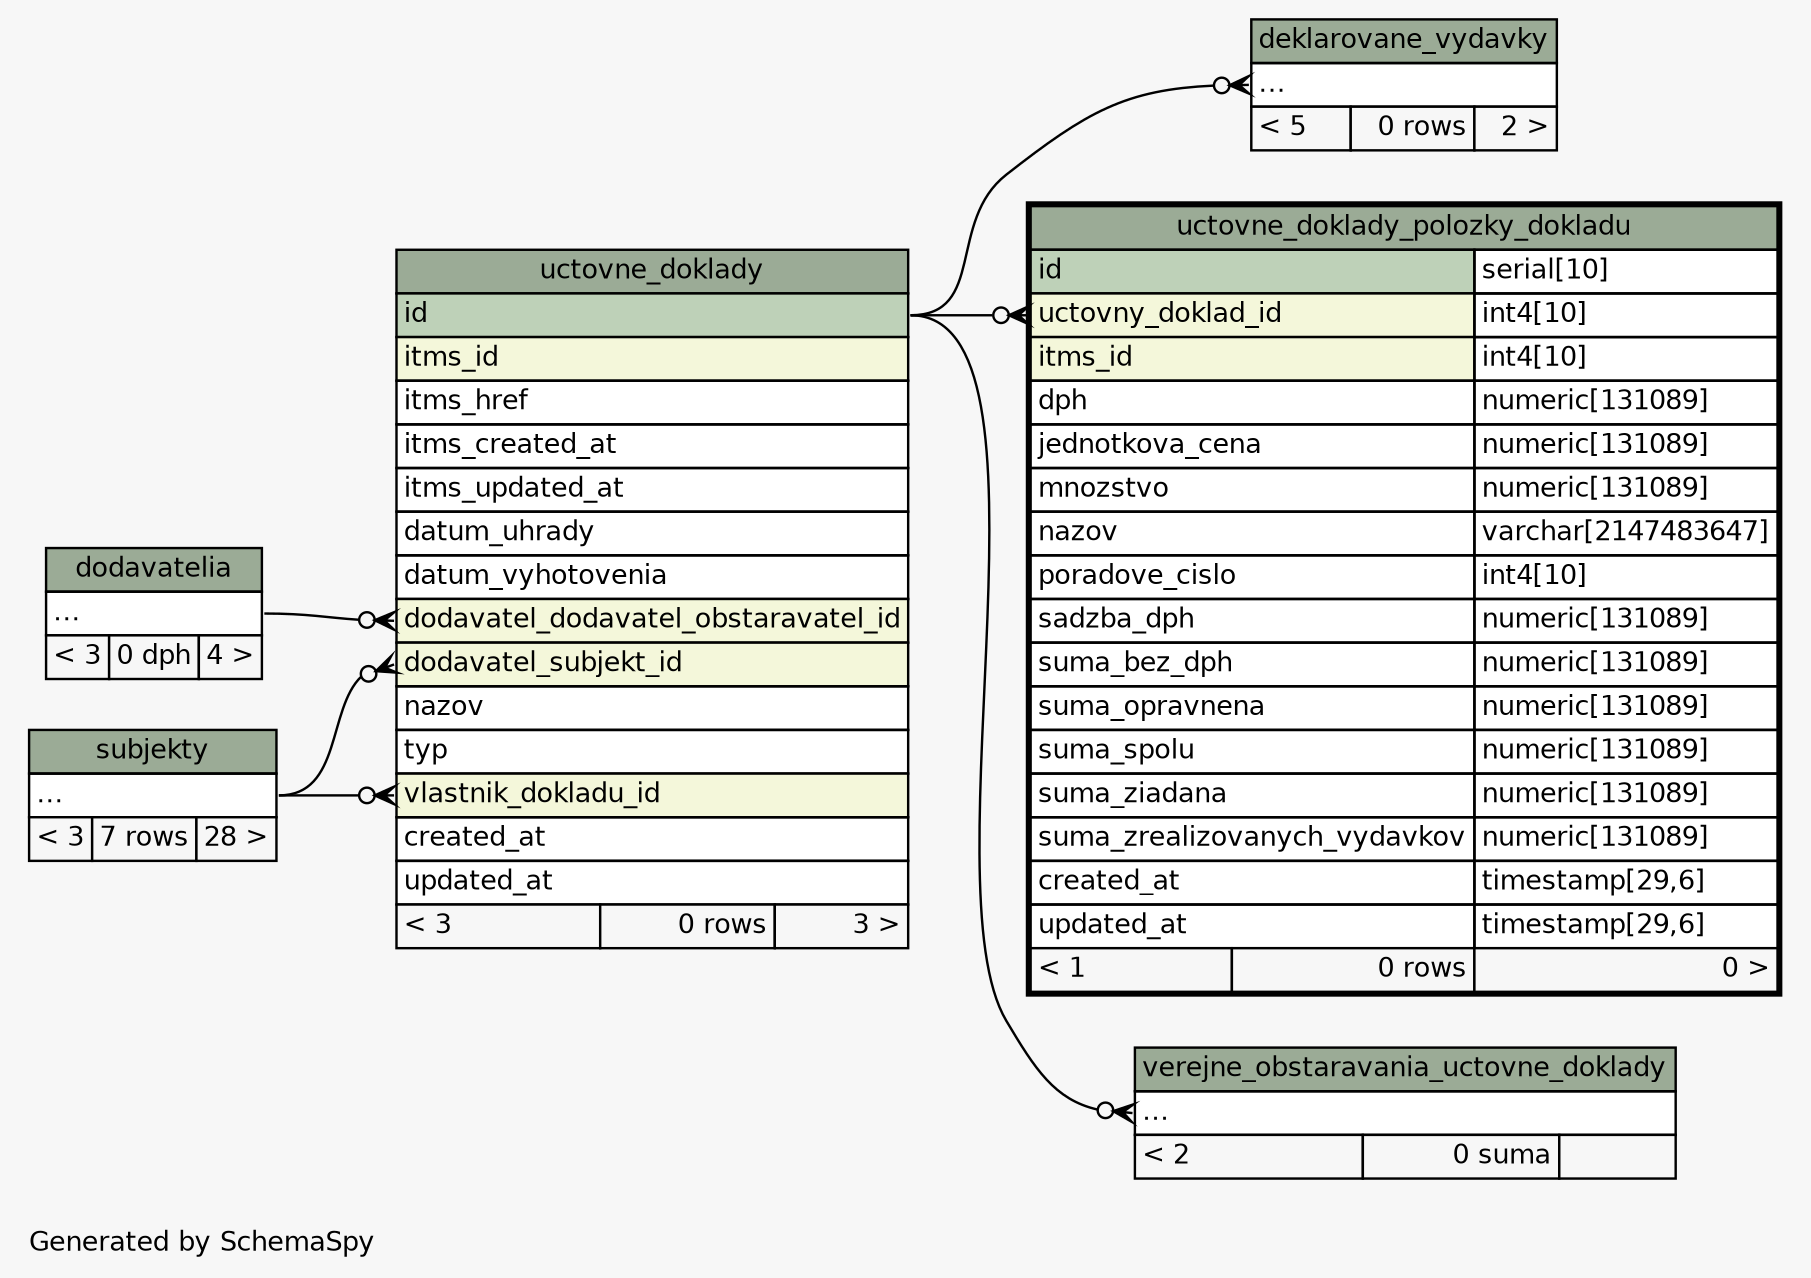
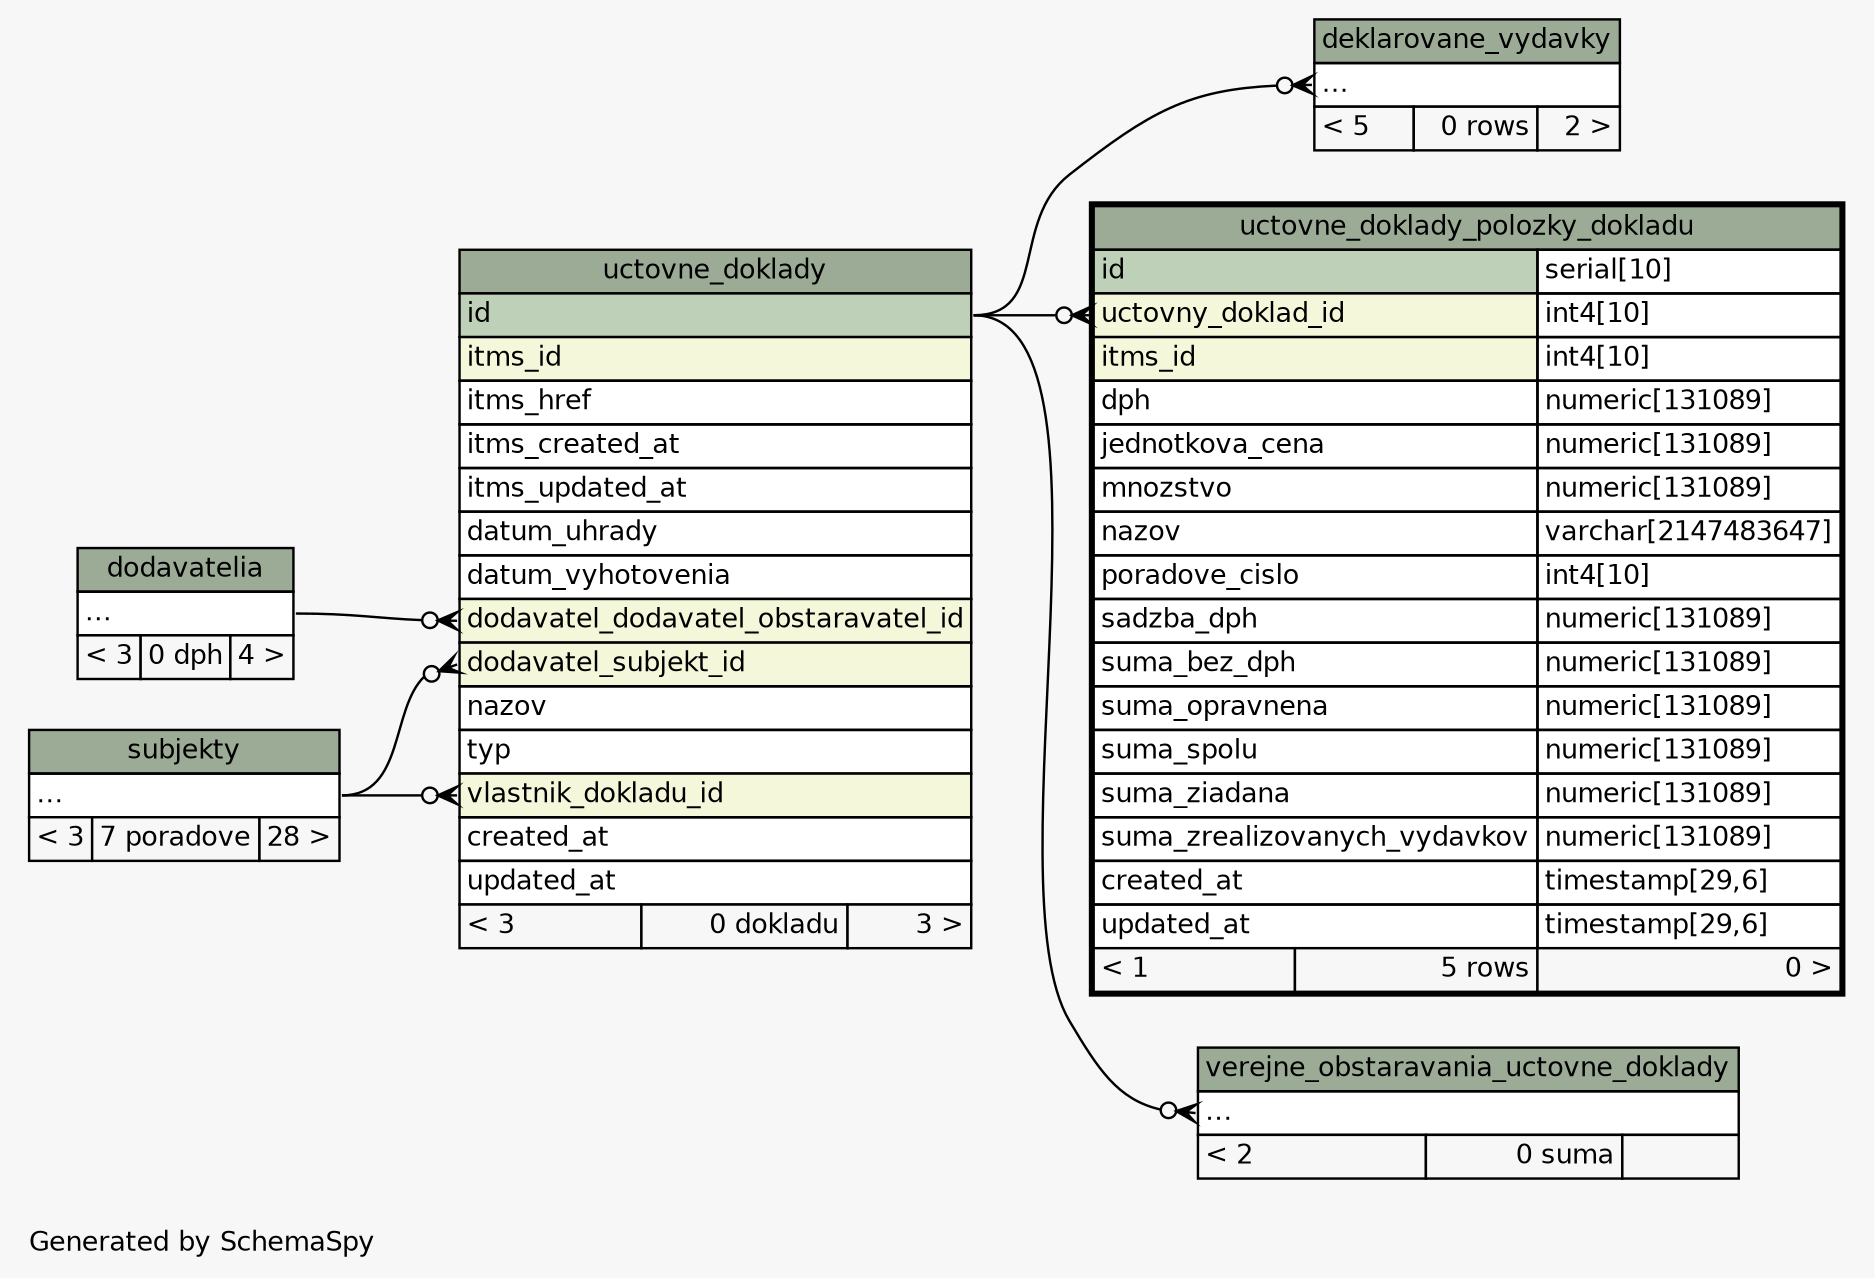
(144, 838) -> (176, 838)
(723, 925) -> (775, 925)
(1422, 969) -> (1485, 969)
